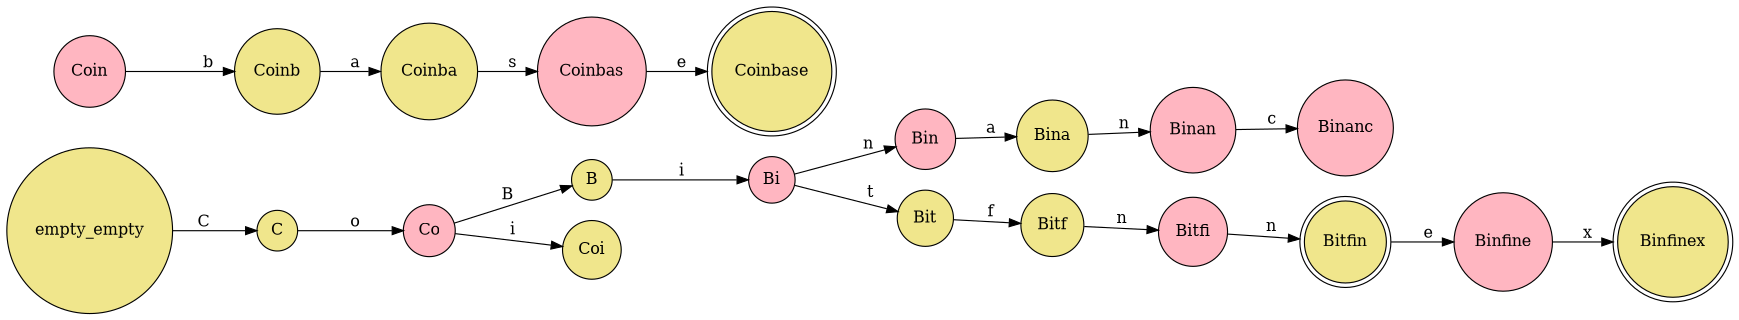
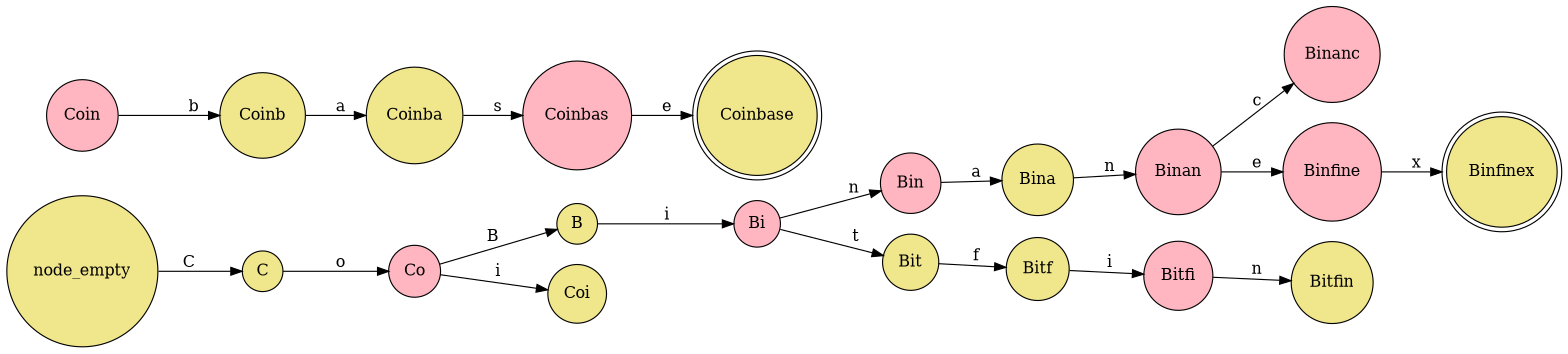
(1119, 219) -> (1105, 263)
(90, 231) -> (82, 271)
(1345, 242) -> (1332, 283)
(1417, 242) -> (1246, 172)
